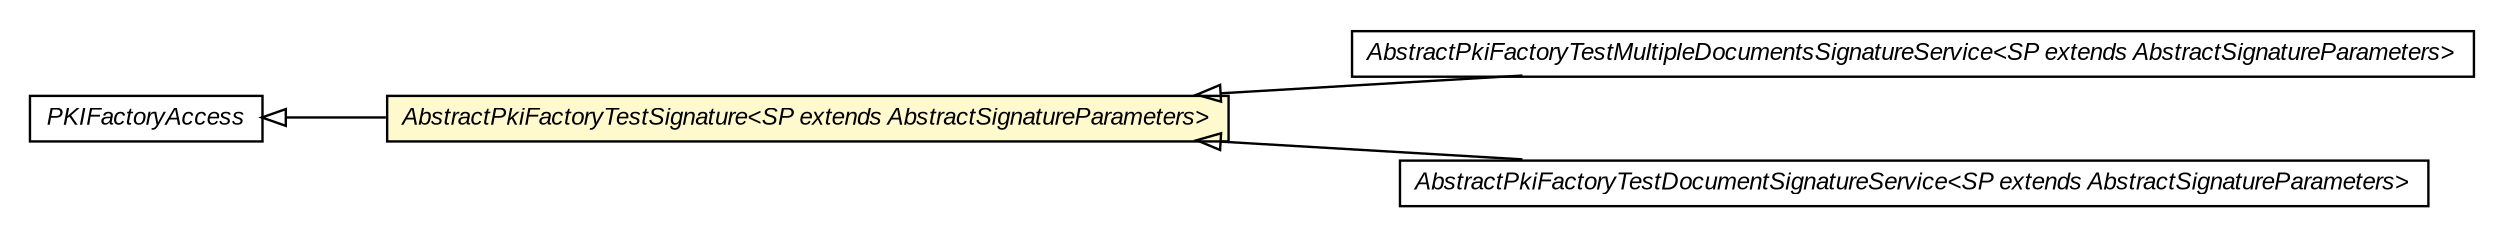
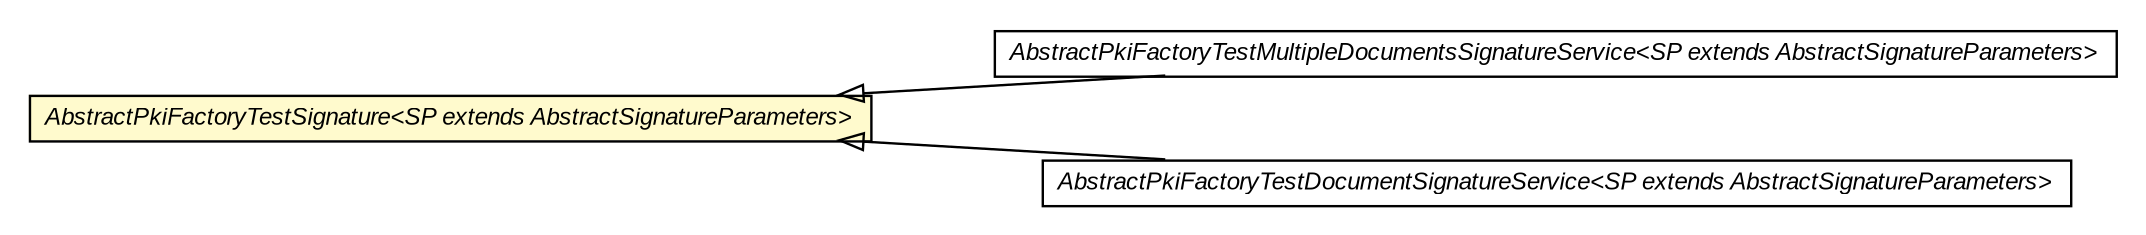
(145, 117) -> none
